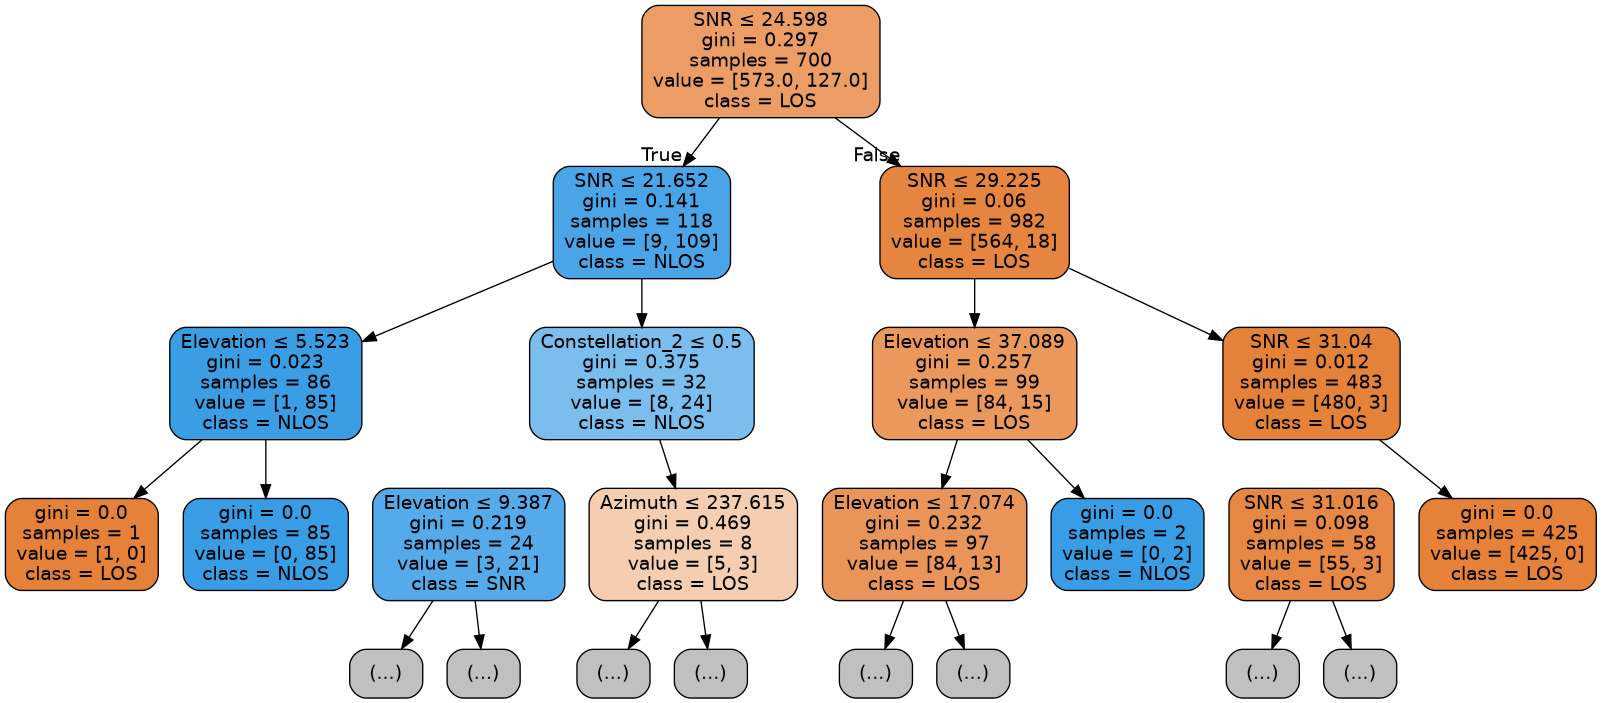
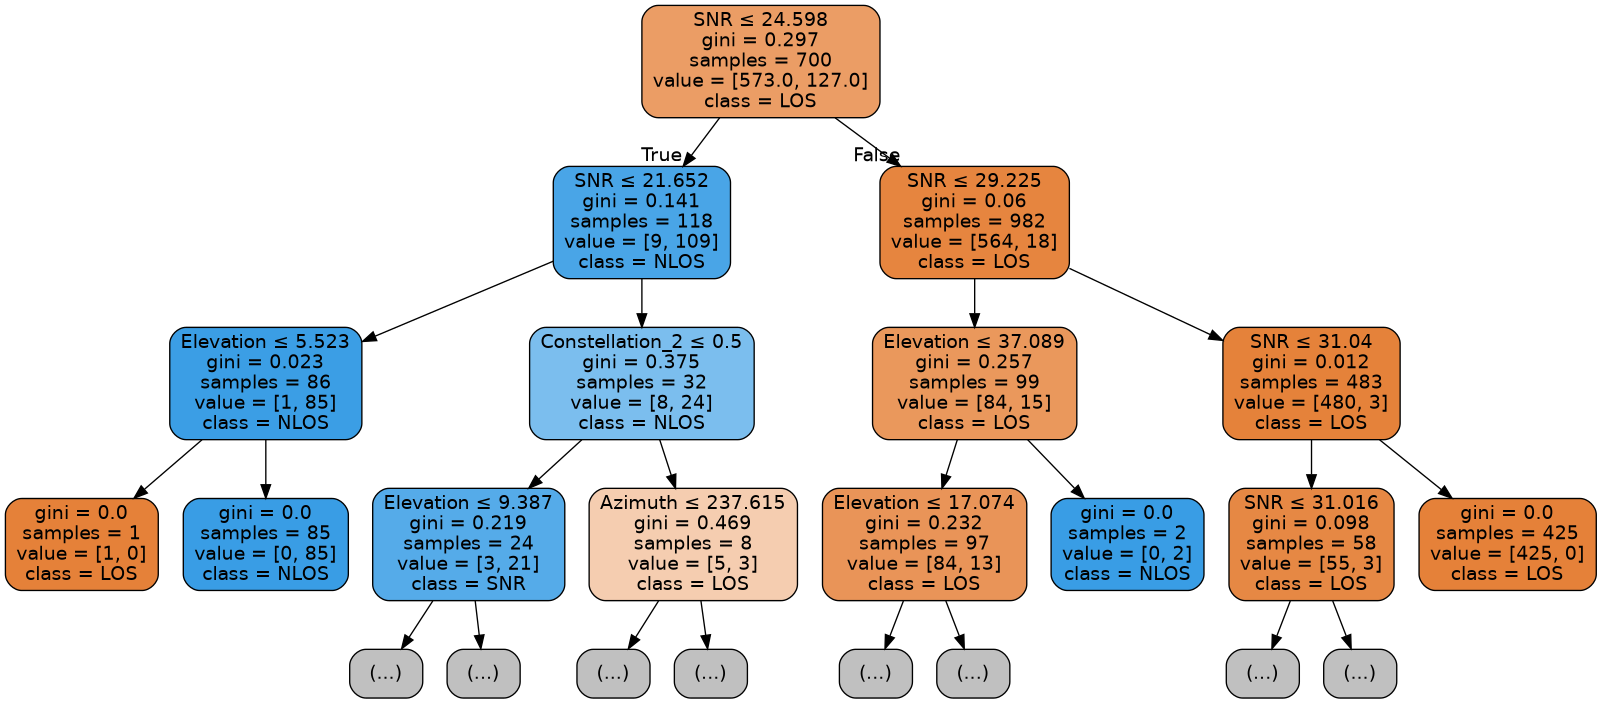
none -> (1312, 457)
none -> (560, 459)
